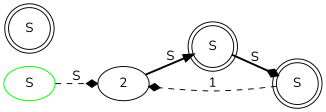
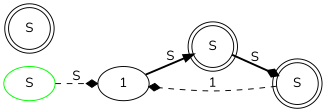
(124, 84) -> (124, 84)
